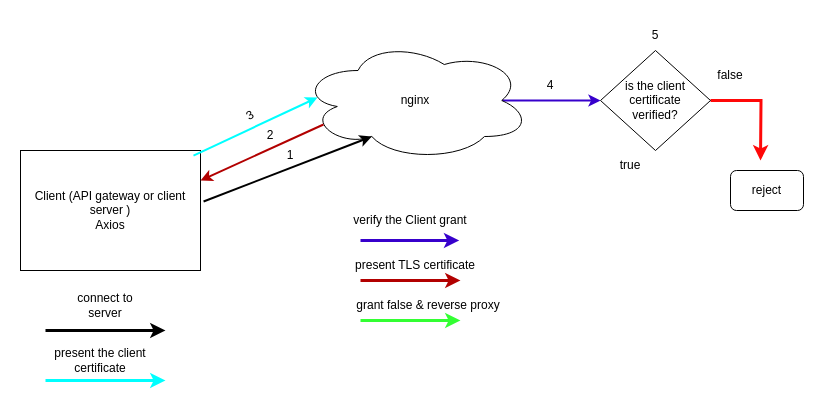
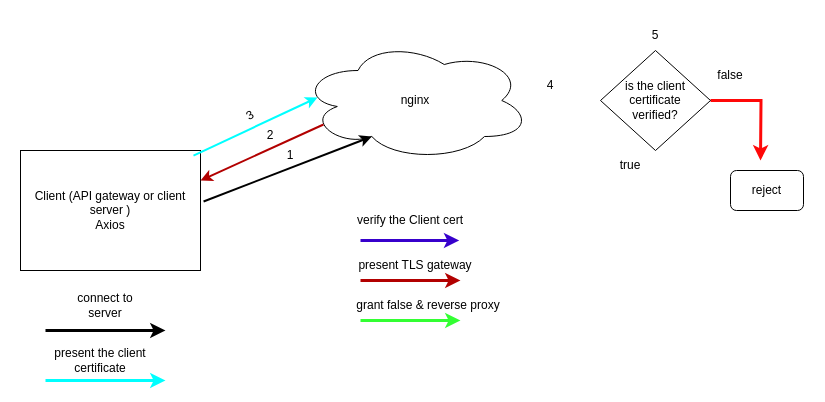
(547, 101) -> none
(411, 221) -> (411, 221)
(416, 266) -> (416, 266)
